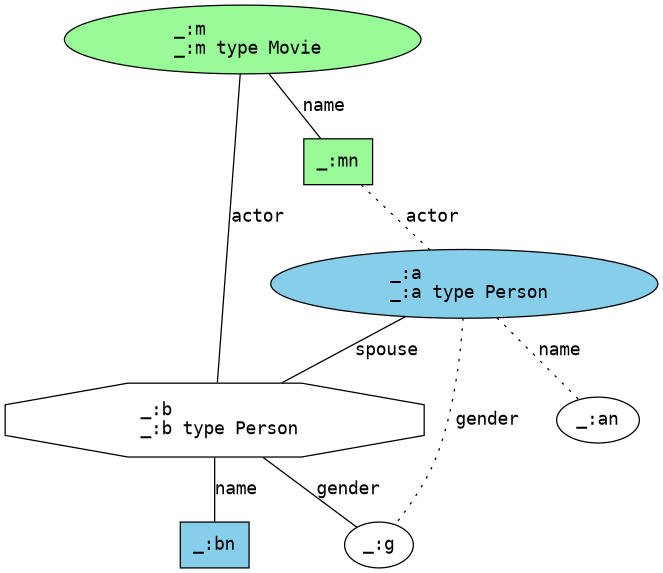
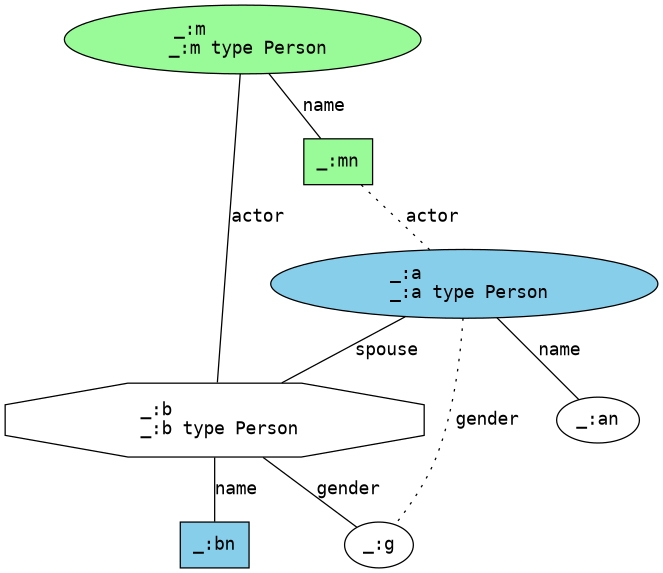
(243, 39) -> (243, 39)
(538, 359) -> (538, 359)
